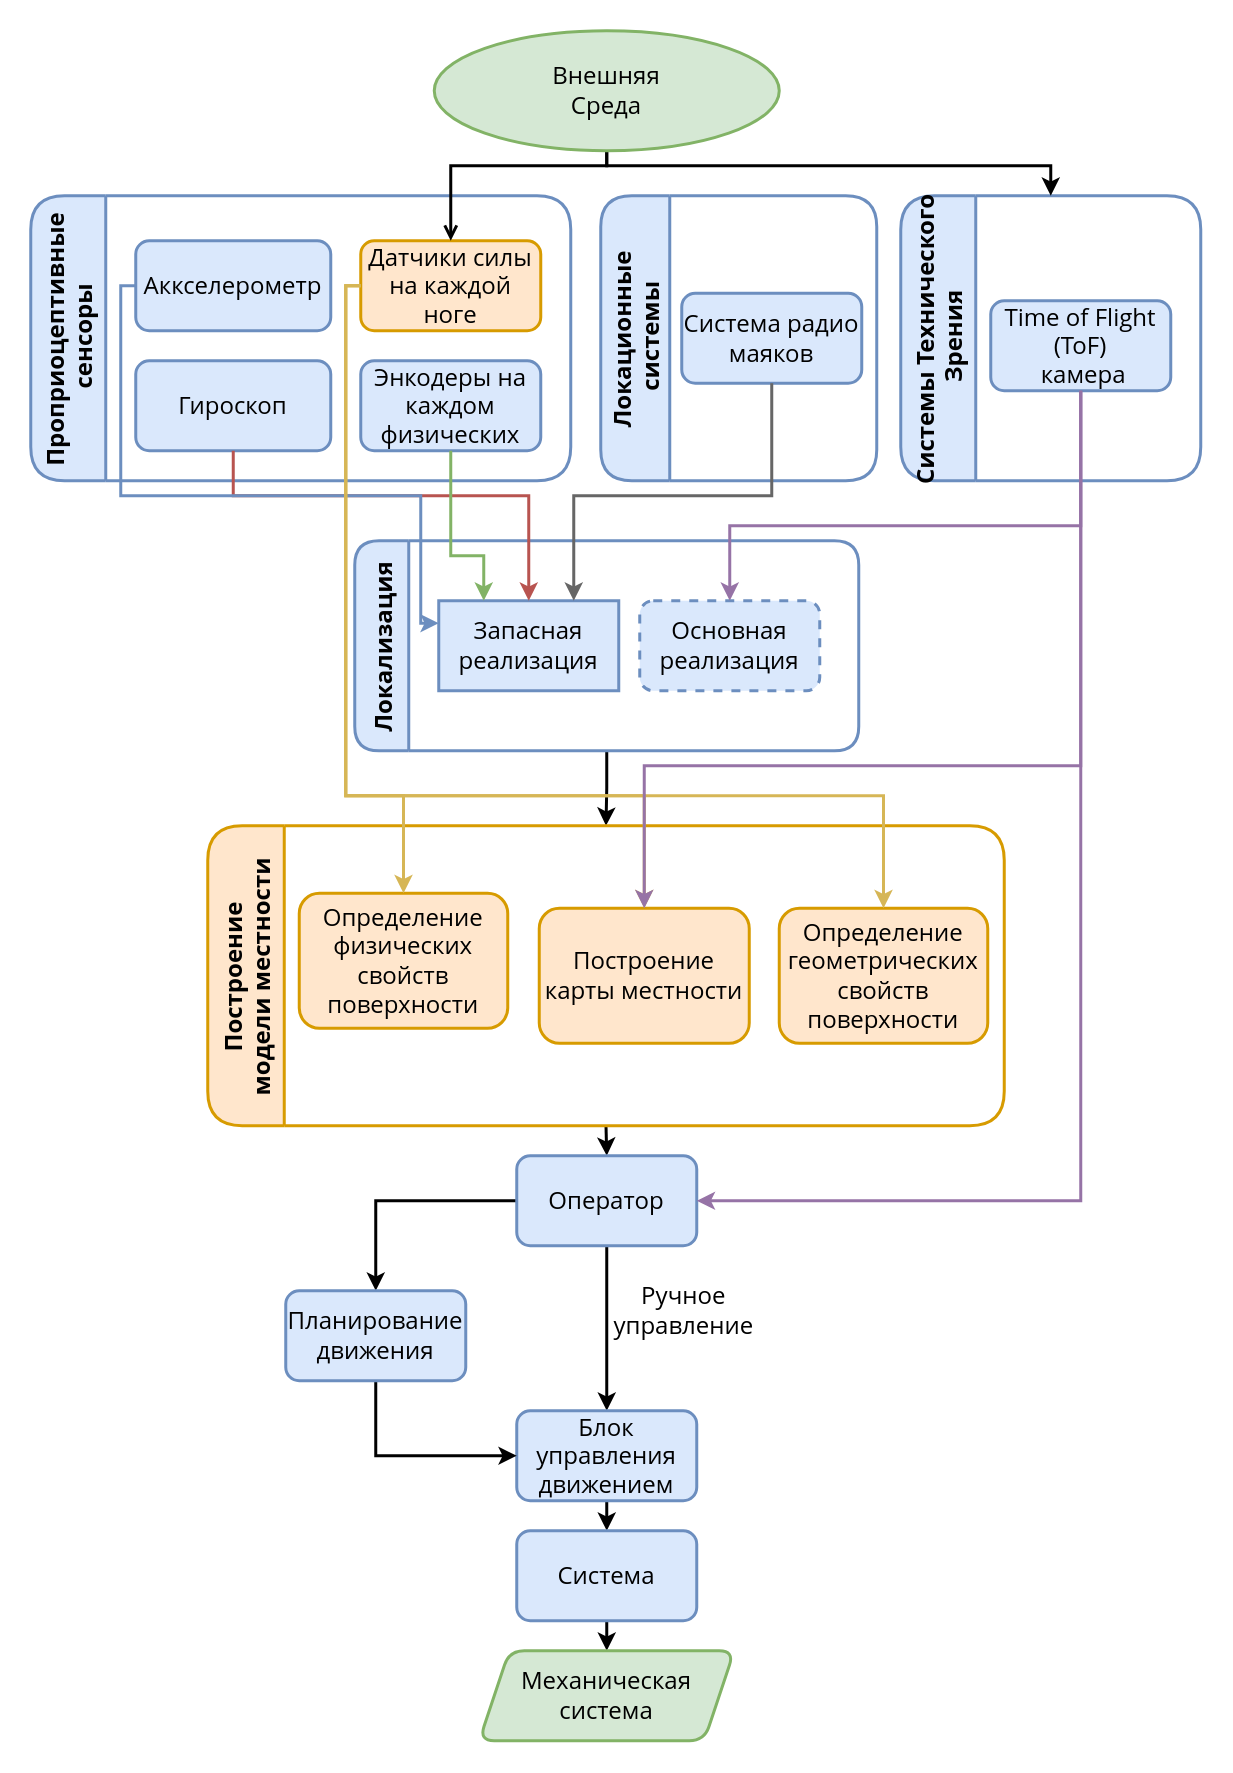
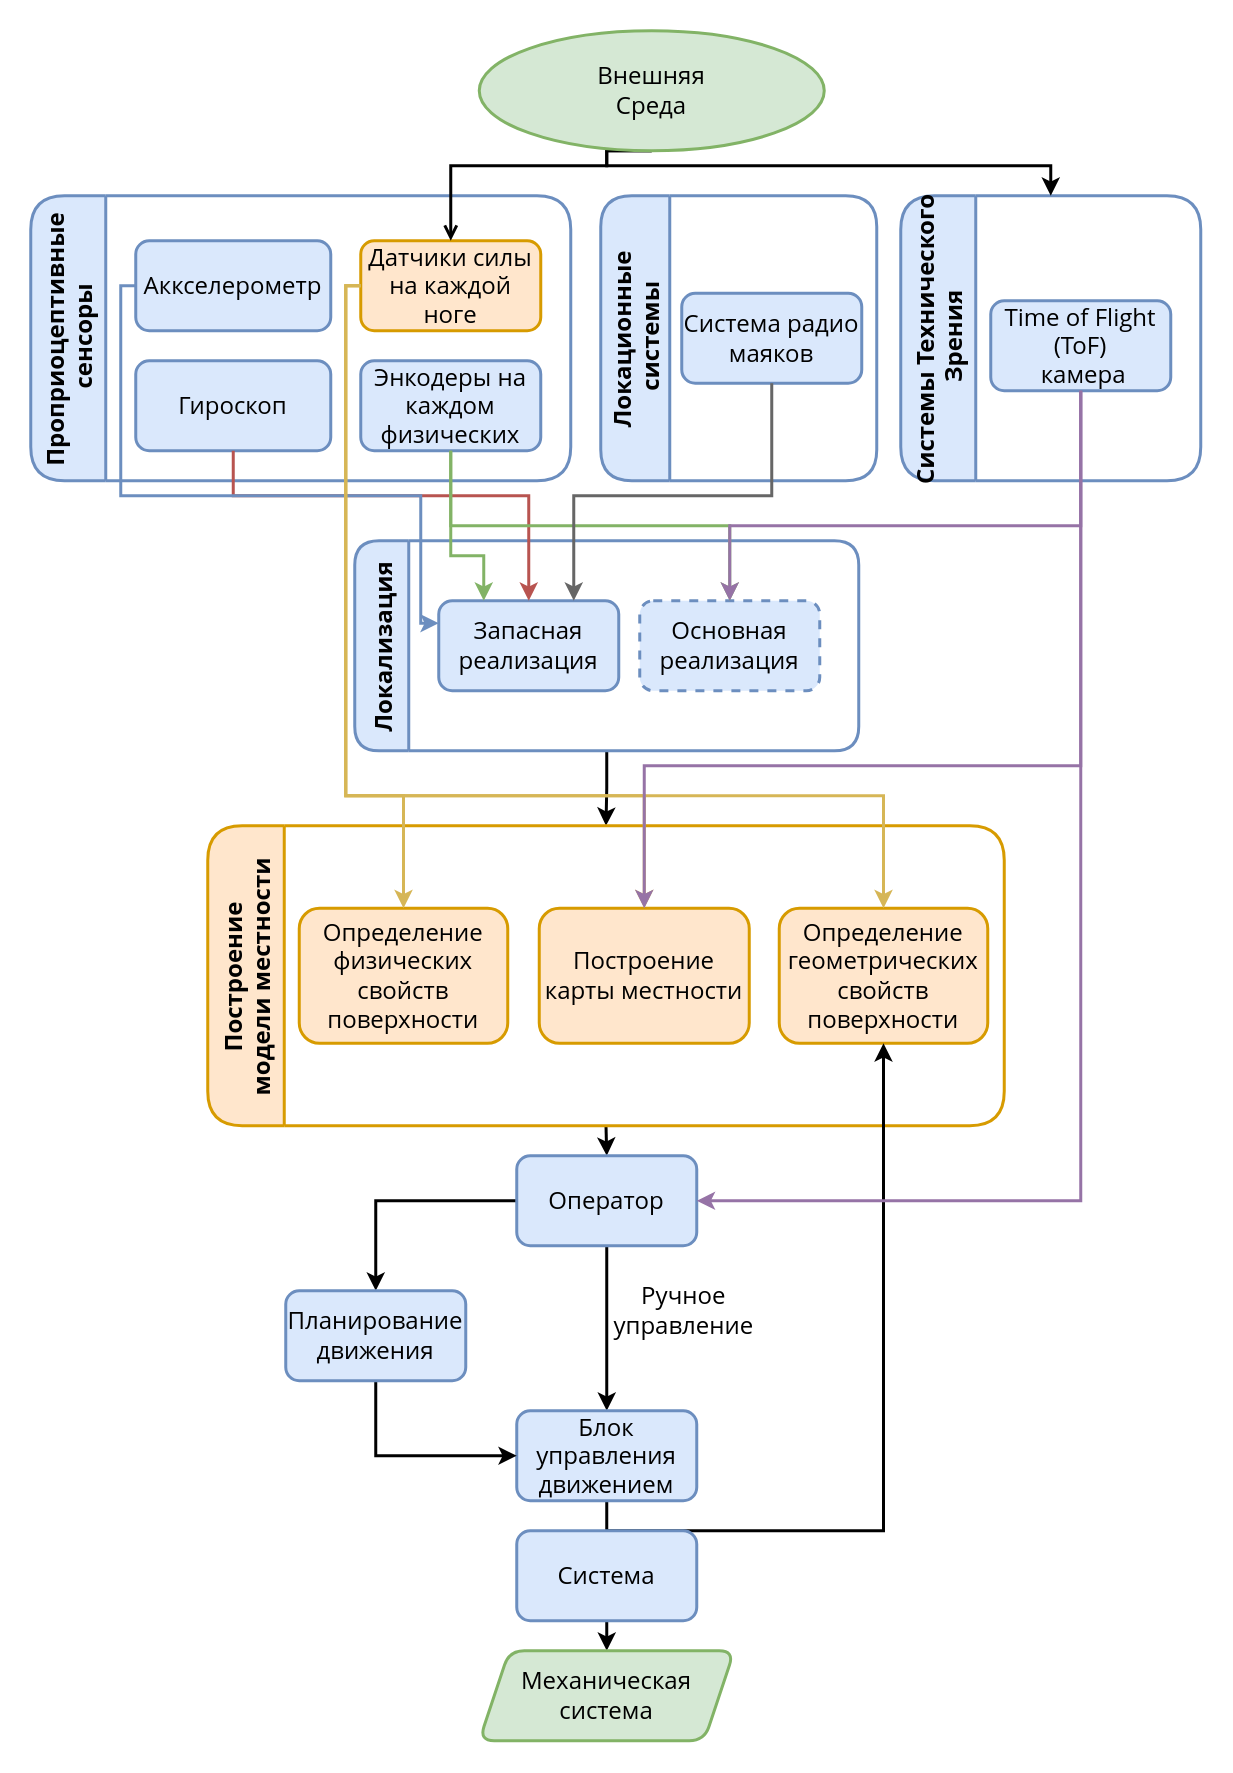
(607, 91) -> (652, 91)
none -> (590, 526)
(529, 646) -> (529, 646)
(404, 961) -> (404, 976)
(607, 1515) -> (884, 1393)
